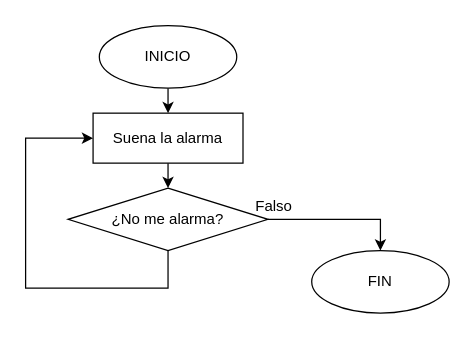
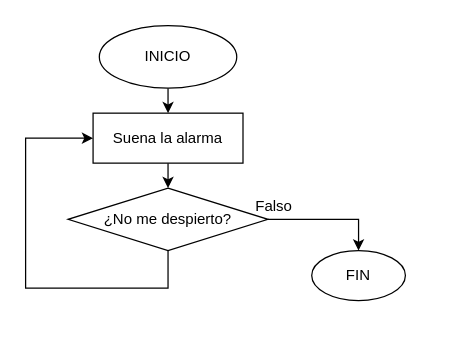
(168, 219) -> (168, 219)
(381, 282) -> (359, 276)
